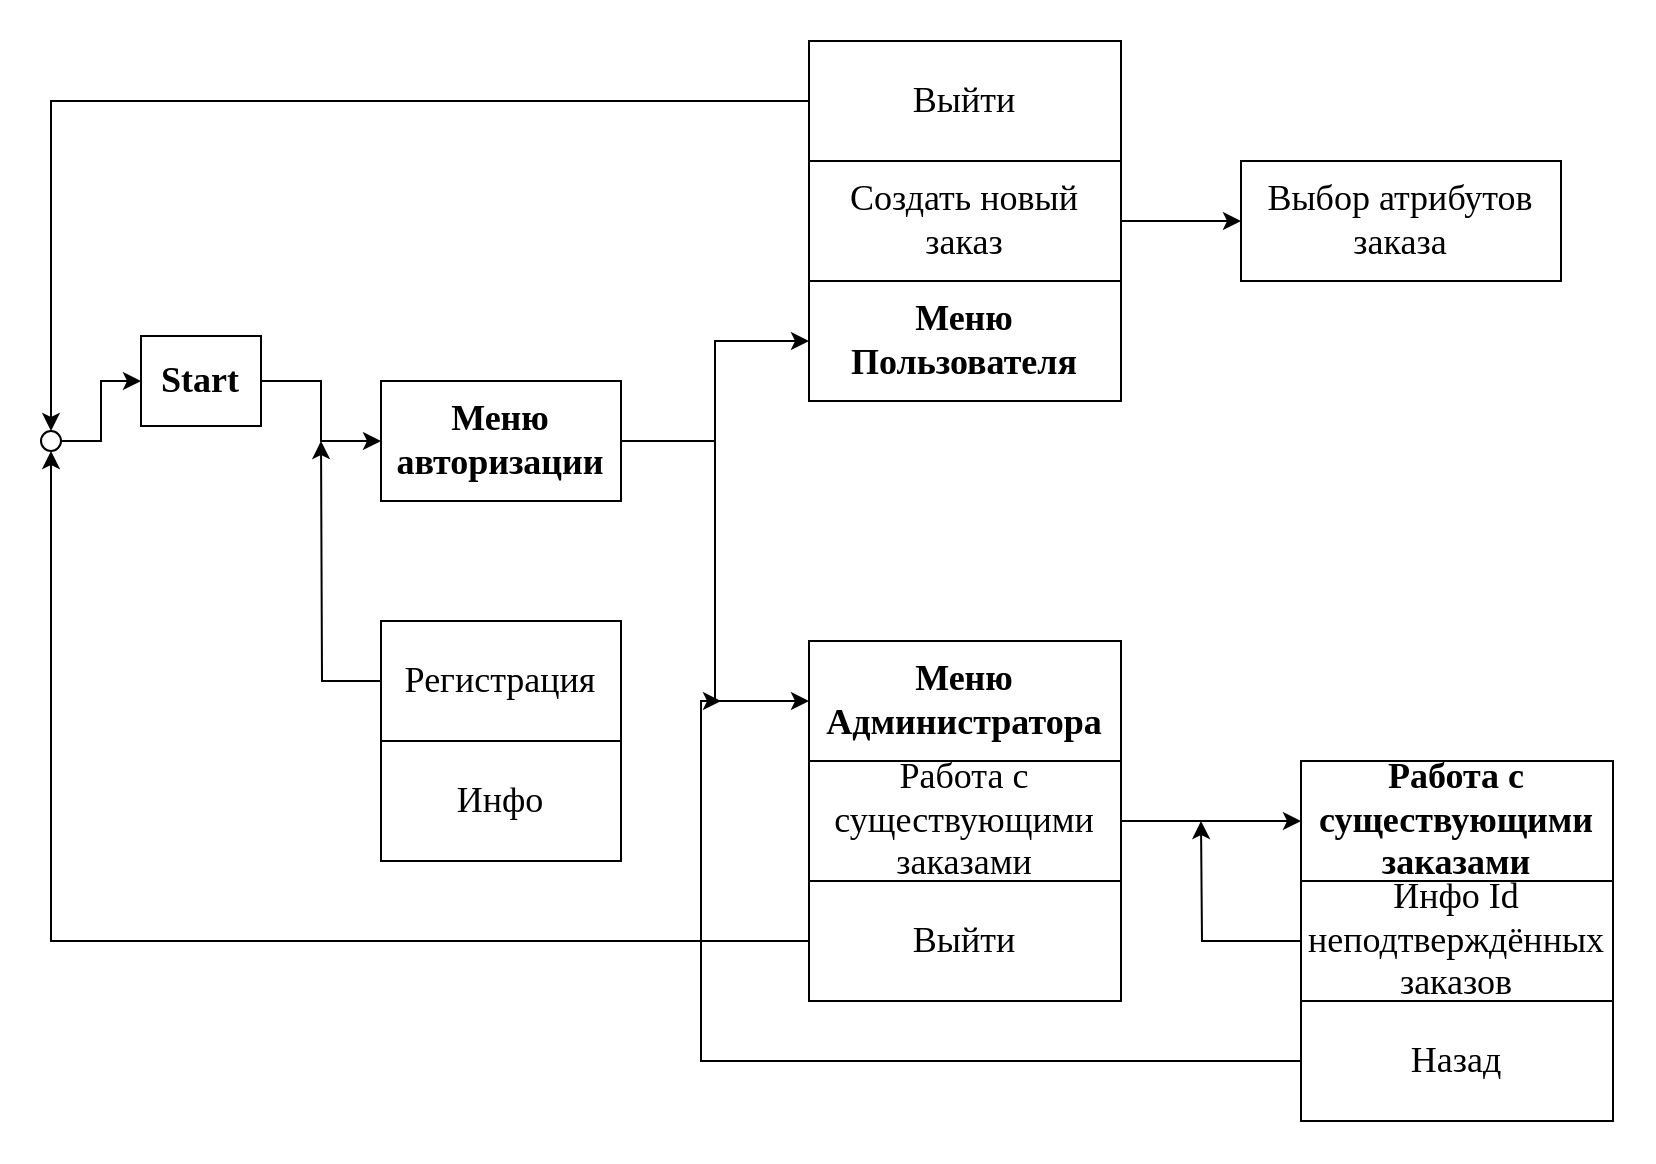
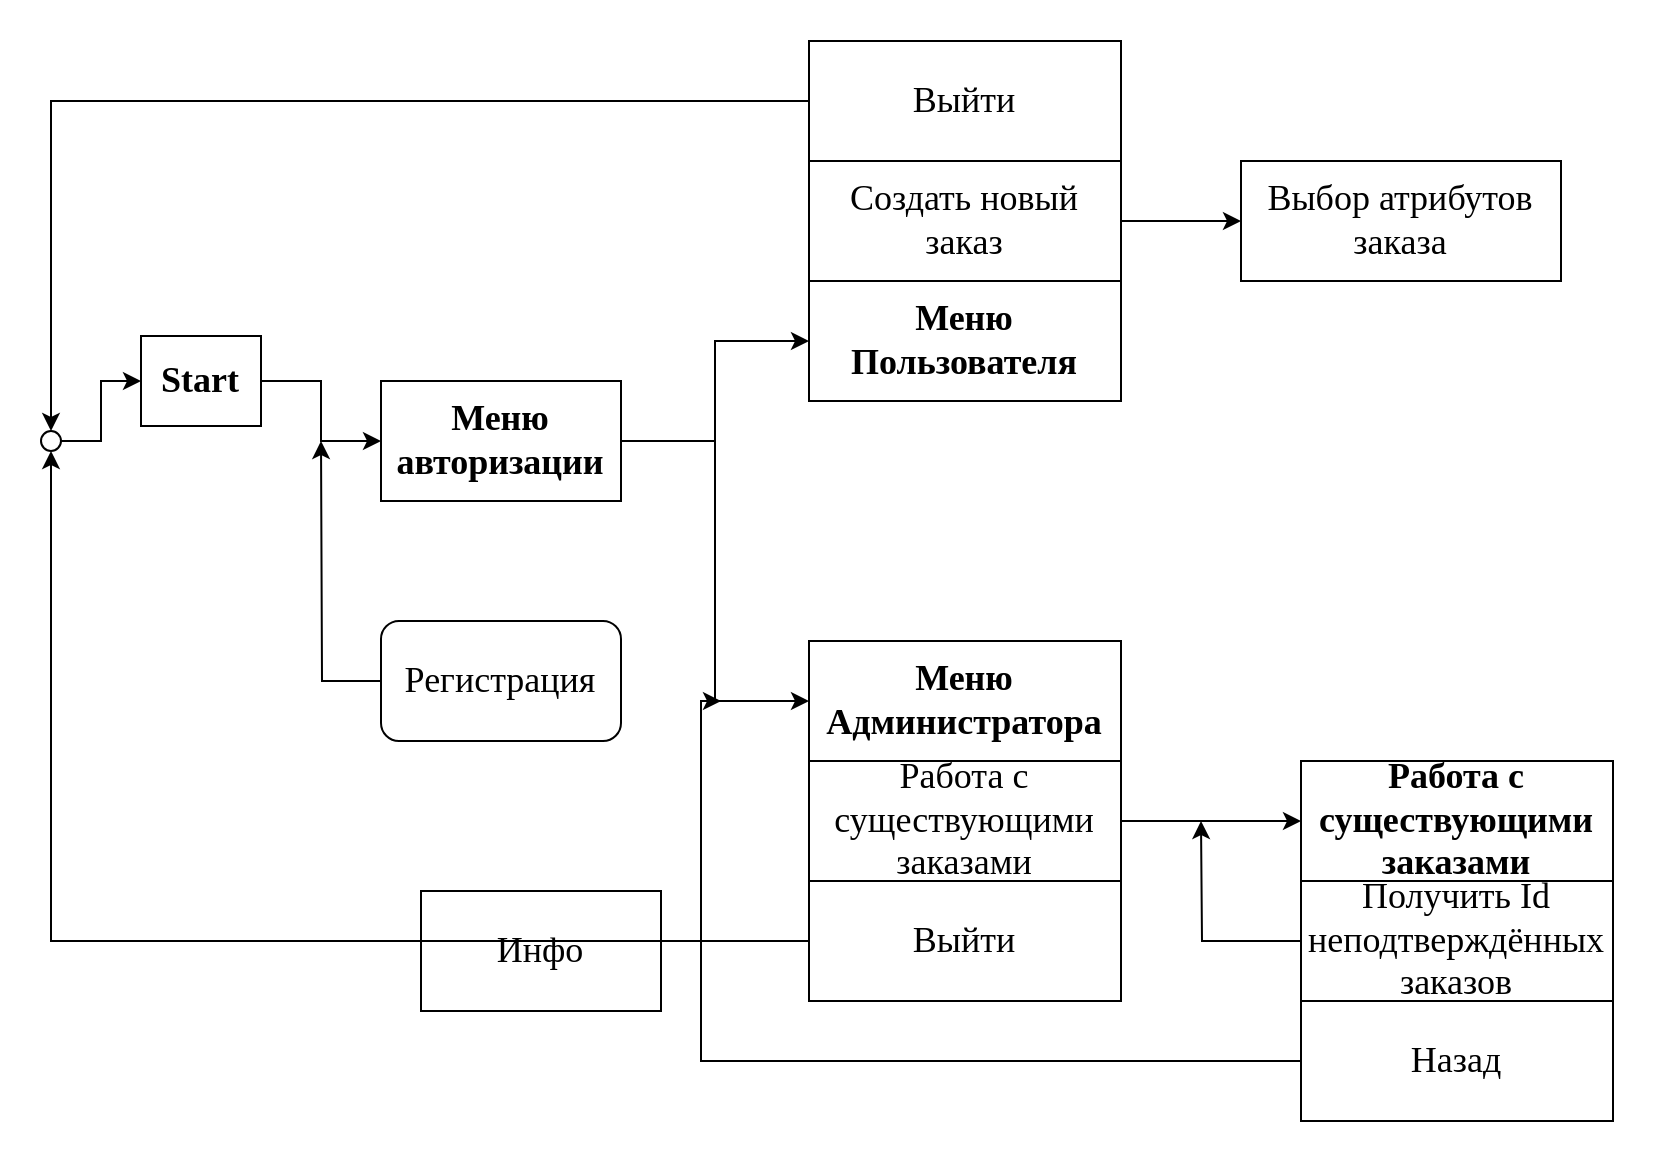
(501, 681) -> (501, 681)
(501, 801) -> (541, 951)
(1457, 941) -> (1457, 941)
